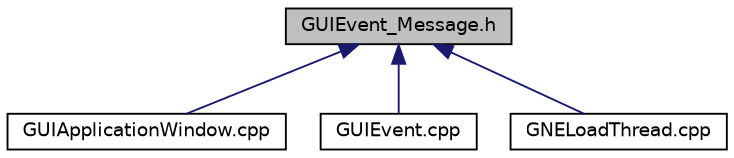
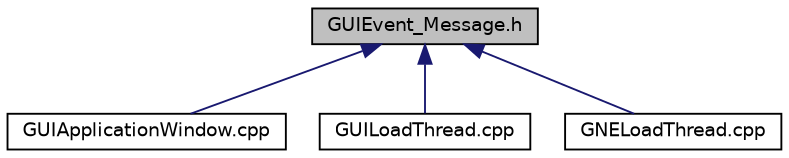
(399, 132) -> (425, 132)
